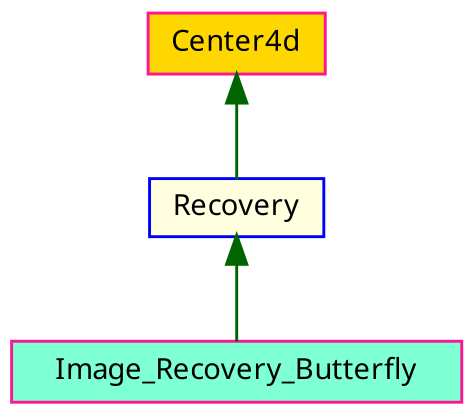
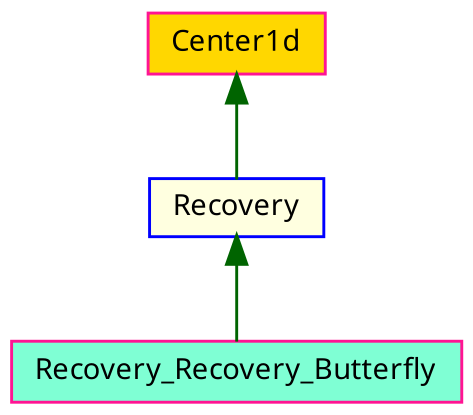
(237, 44) -> (237, 44)
(237, 372) -> (237, 372)
